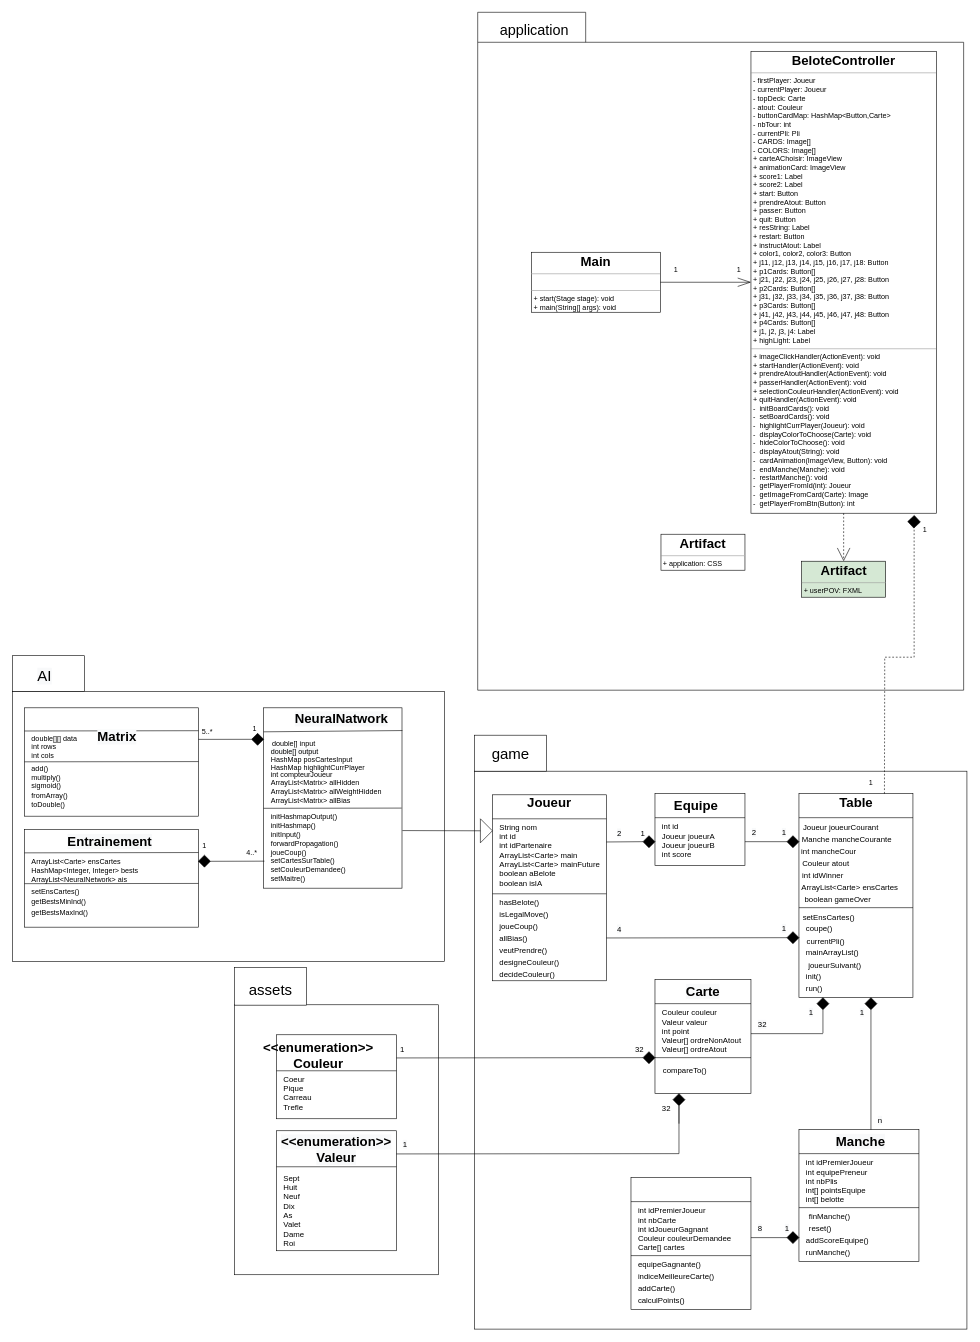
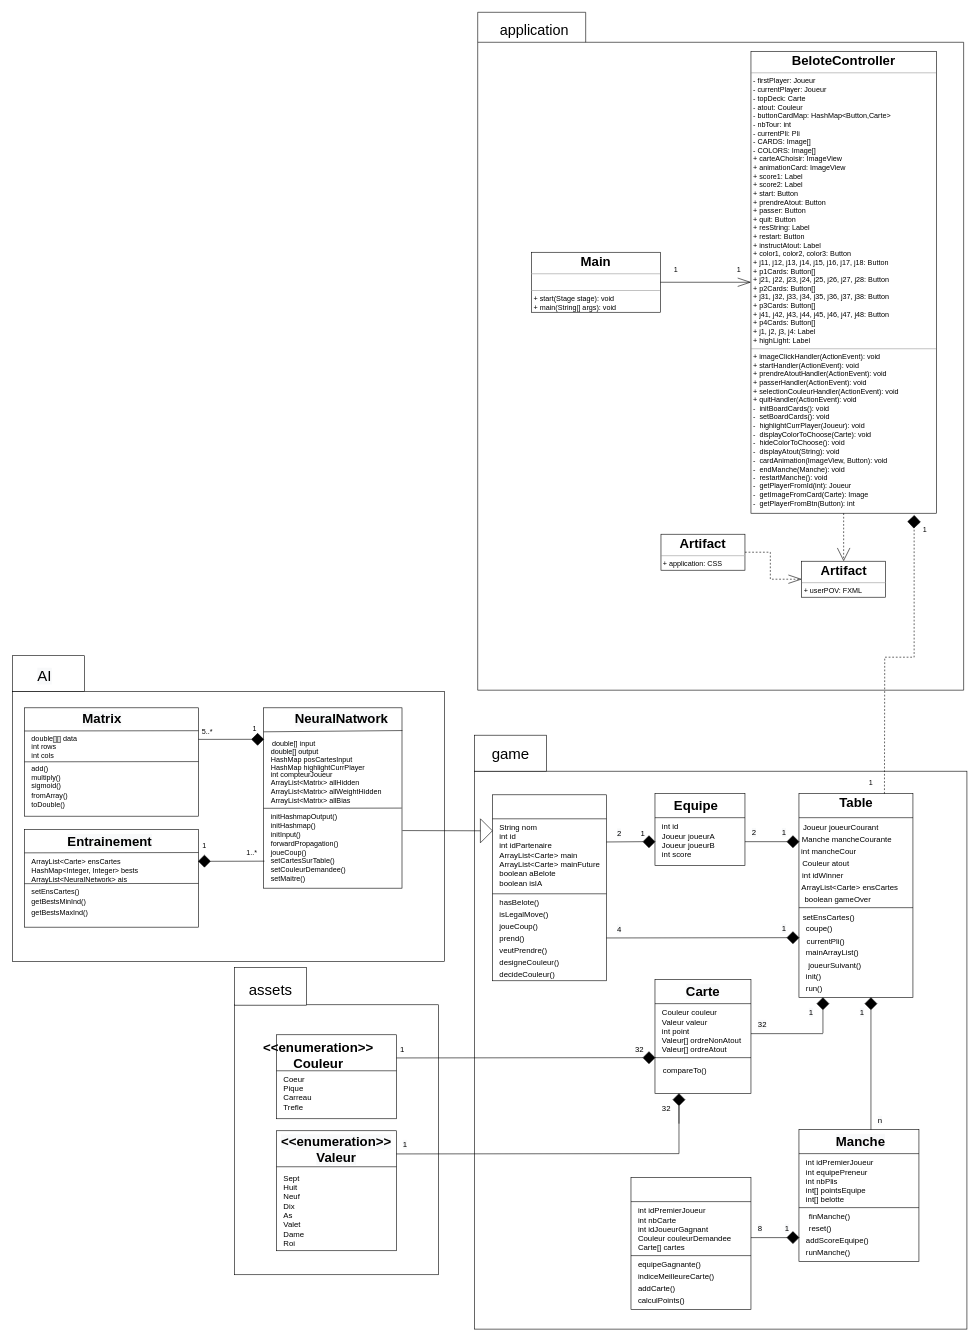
none -> (770, 568)
(844, 579) -> (844, 579)
(126, 735) -> (111, 717)
(549, 804) -> none
(252, 854) -> (252, 854)
(516, 939) -> (515, 939)
